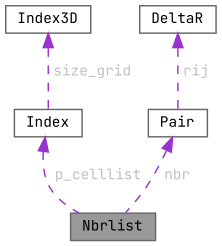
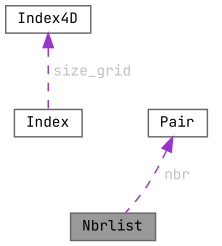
(48, 19) -> (48, 19)
(178, 19) -> none
(50, 188) -> none
